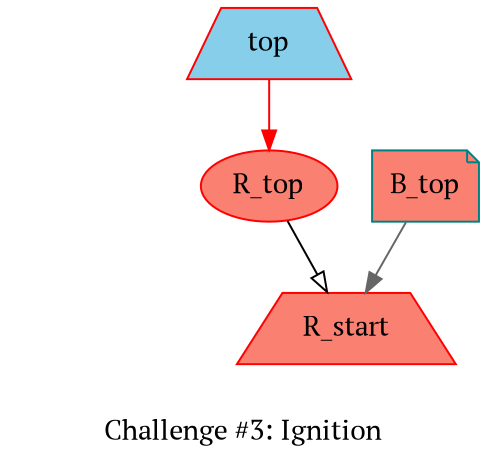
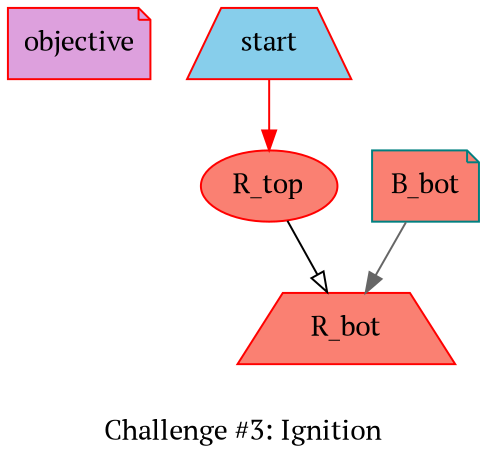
none -> (79, 44)
(269, 44) -> (269, 44)
(426, 186) -> (426, 186)
(346, 329) -> (346, 329)
